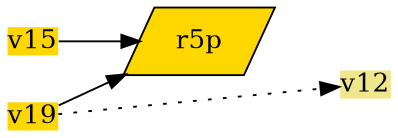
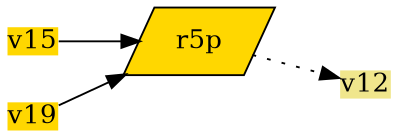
(189, 101) -> (287, 64)
